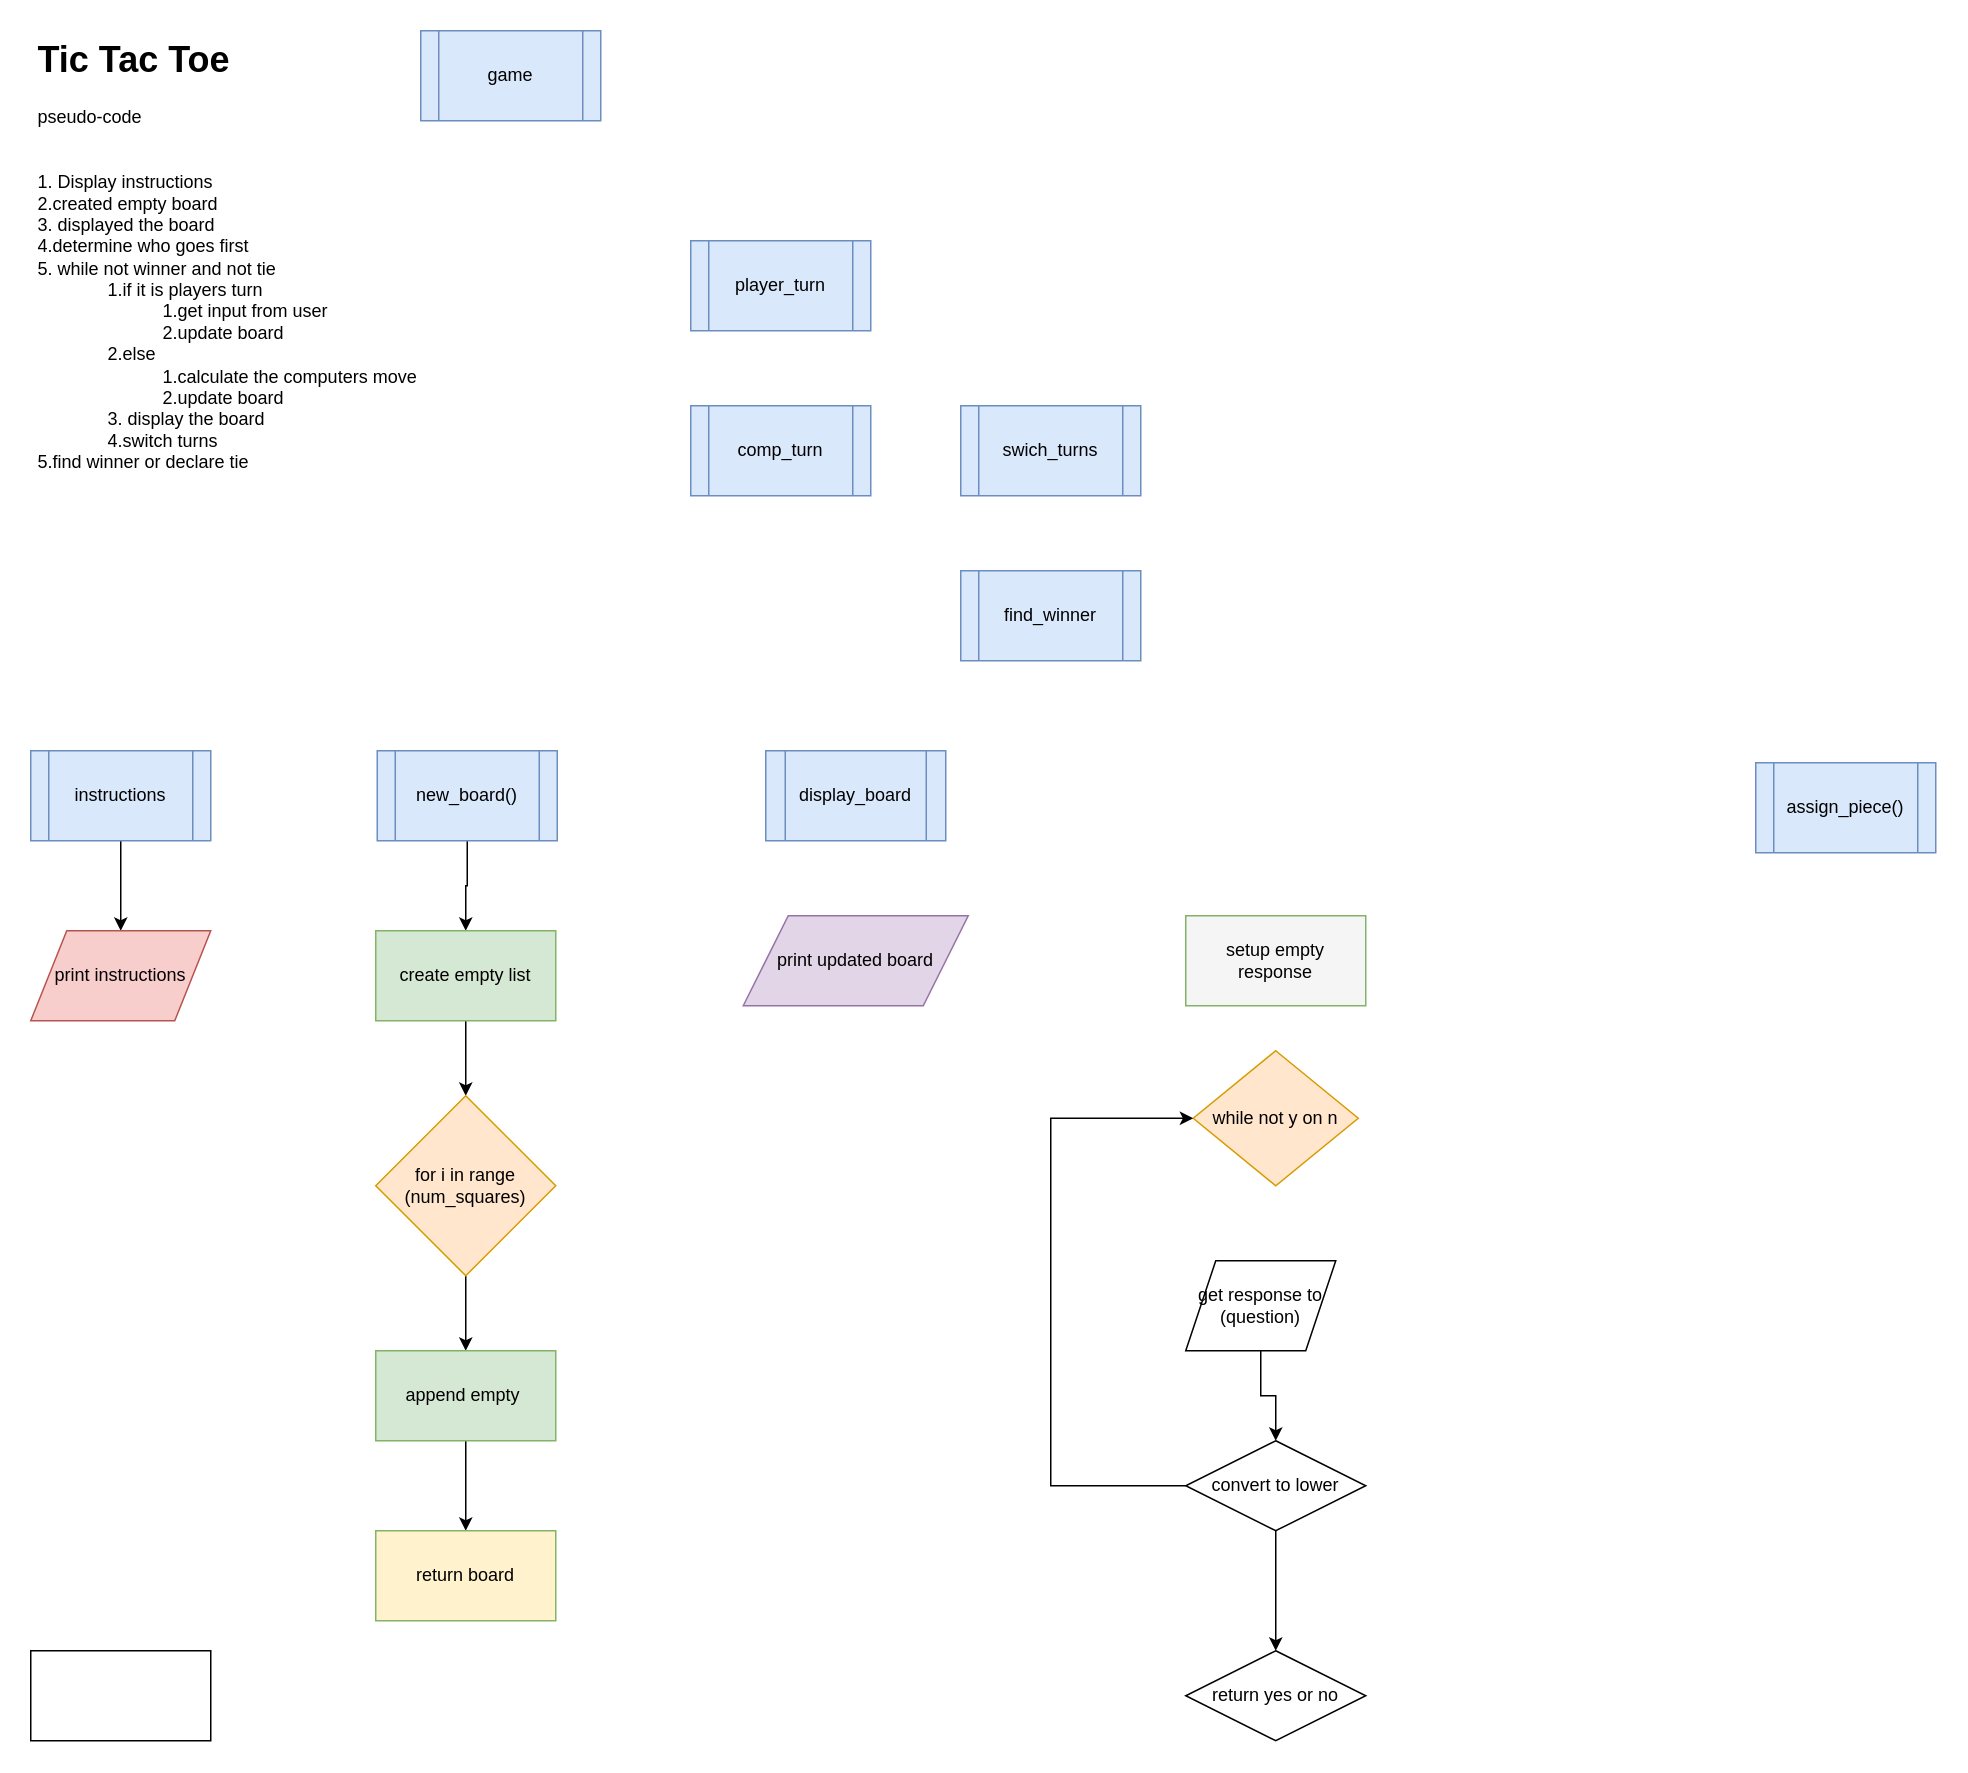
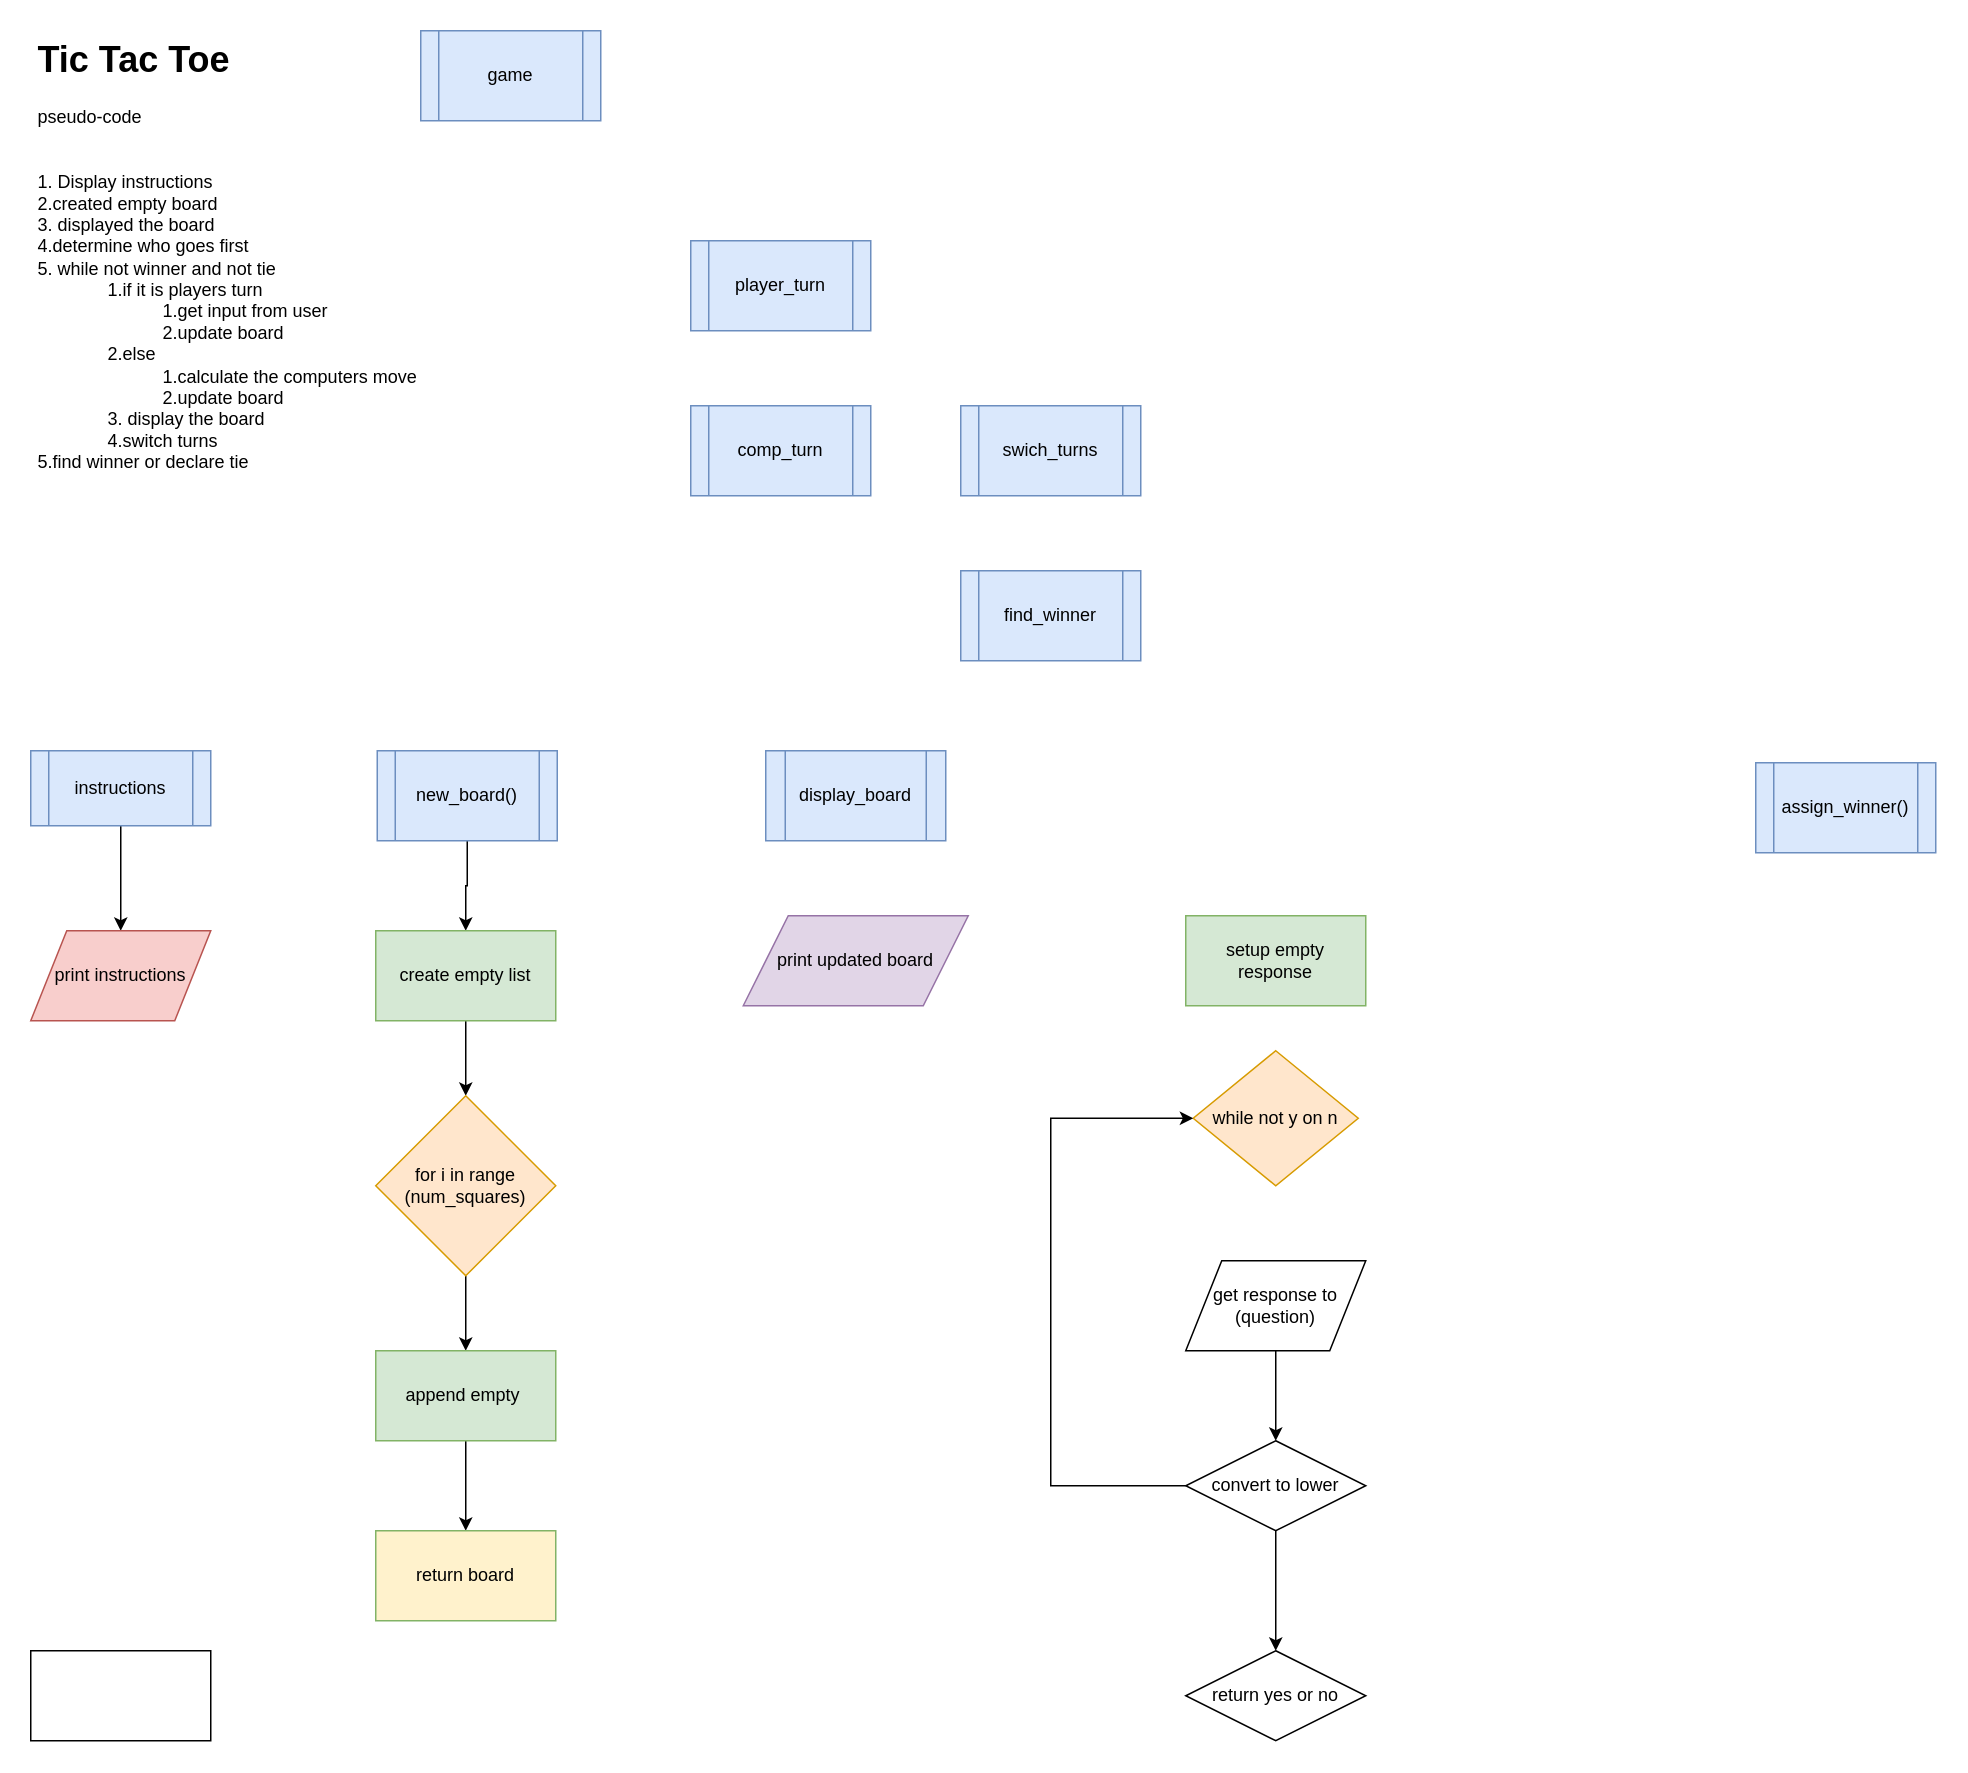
(121, 796) -> (121, 788)
(1846, 808) -> (1846, 808)
(1276, 961) -> (1276, 961)
(1261, 1306) -> (1276, 1306)
